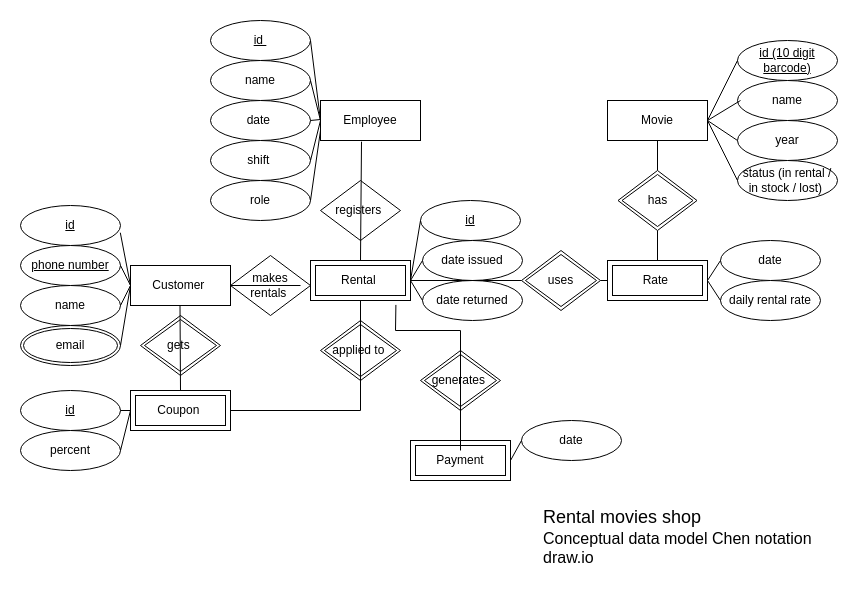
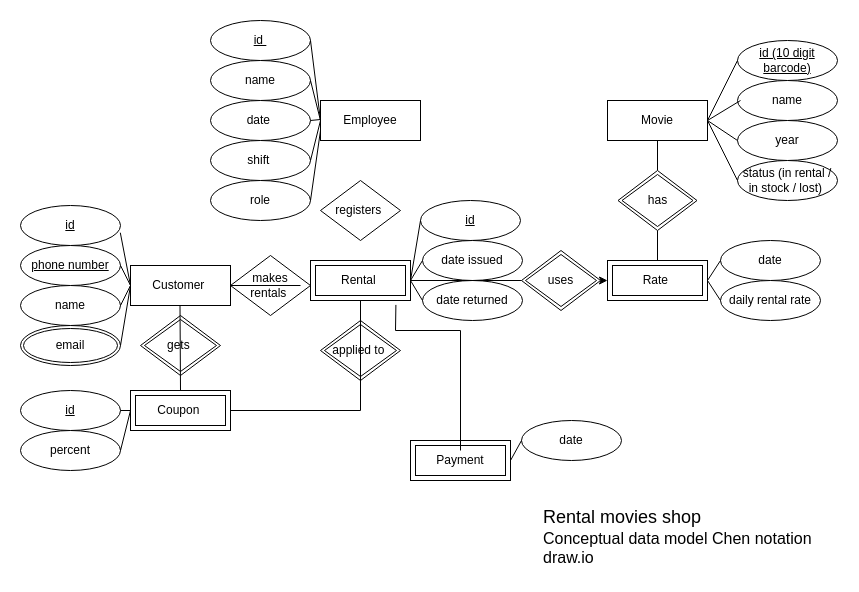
(361, 201) -> none
(604, 281) -> (601, 281)
(461, 381) -> none
